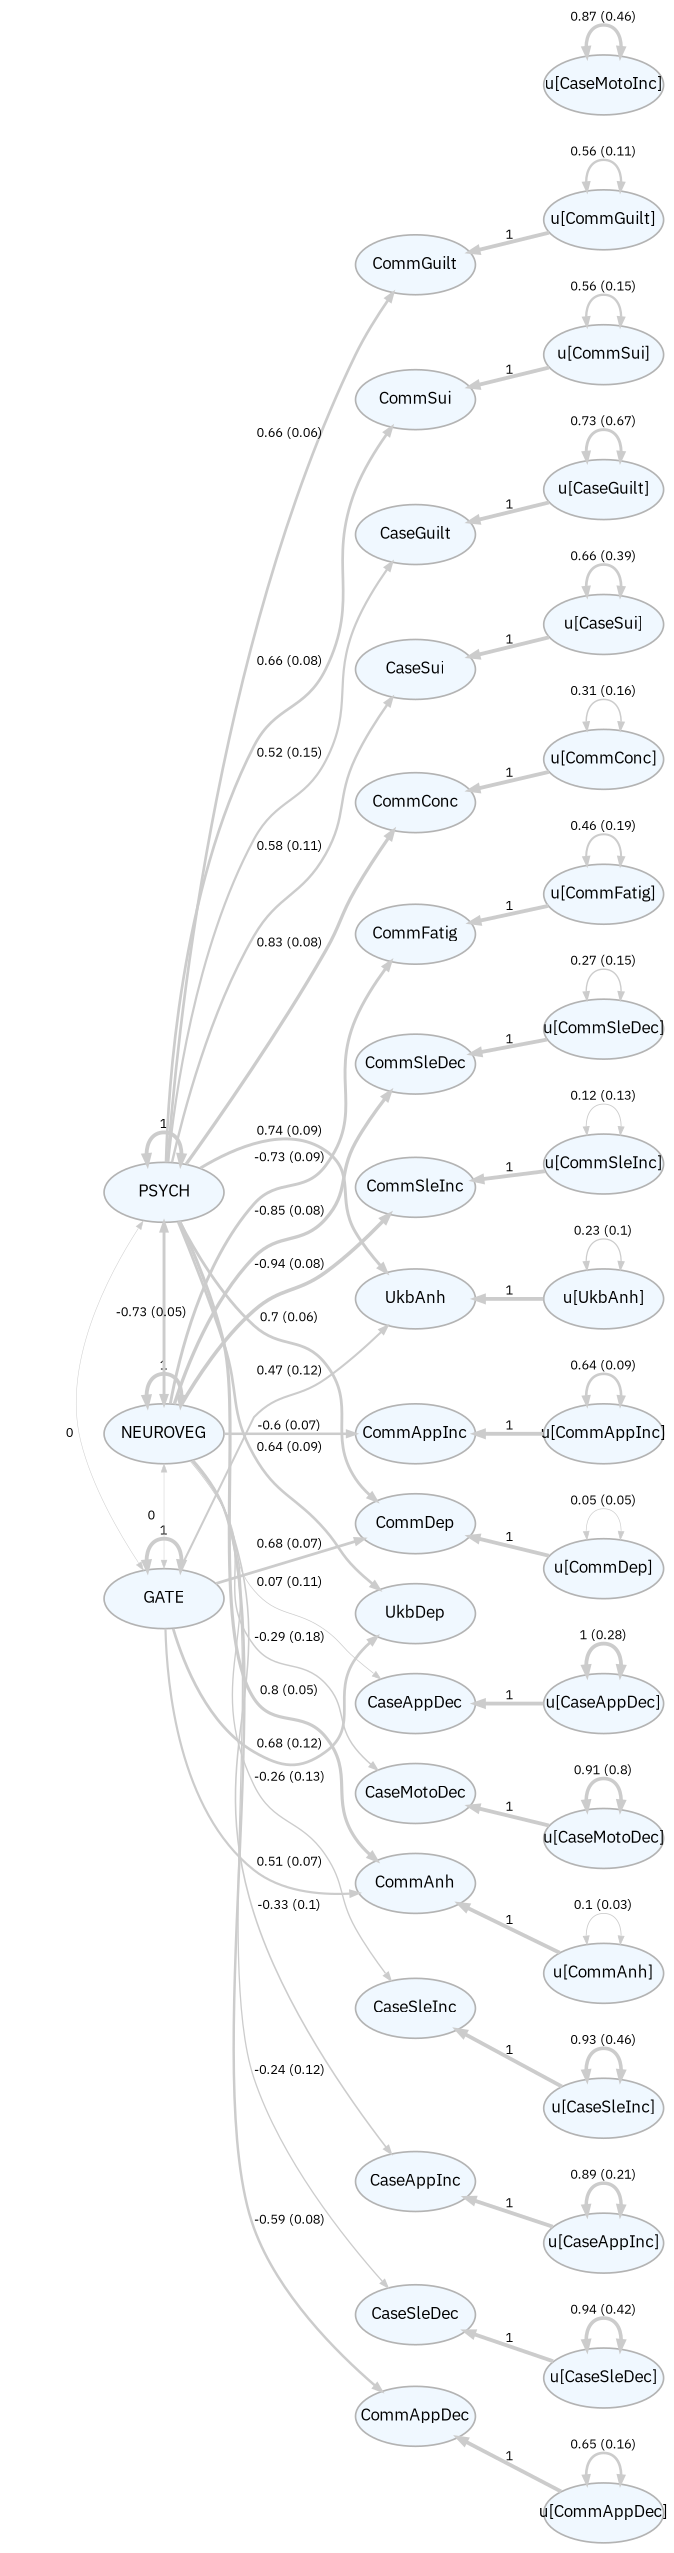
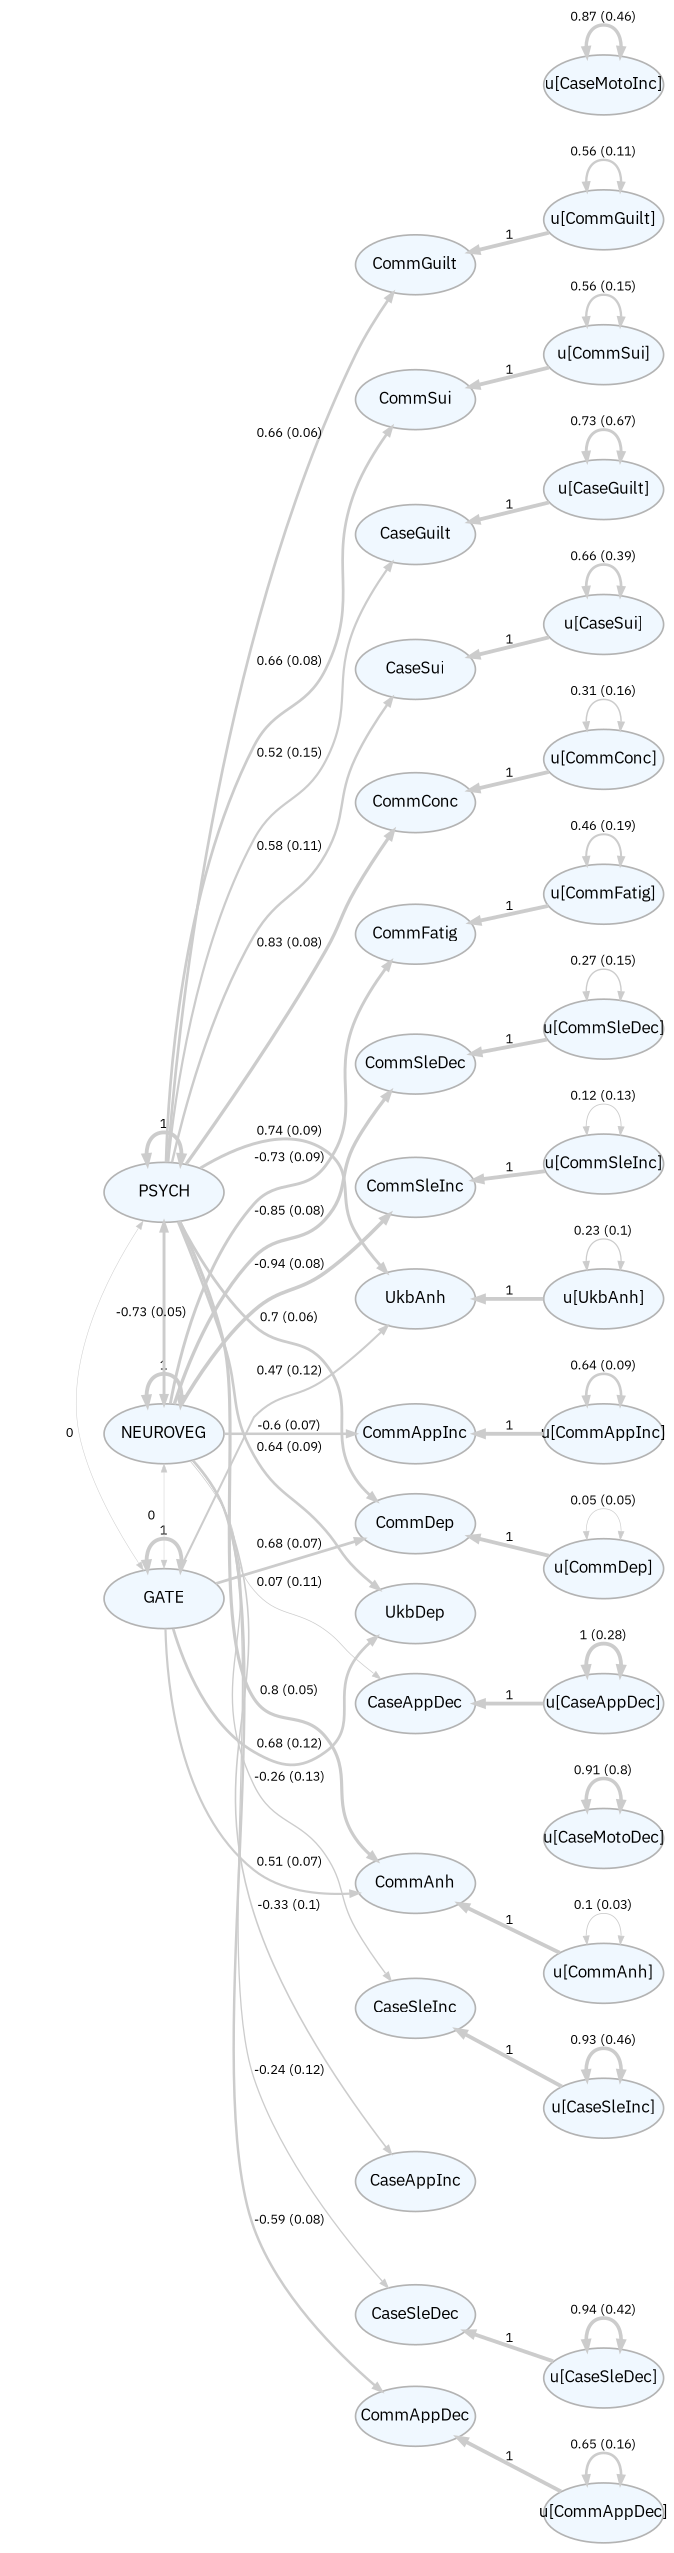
(415, 1794) -> none
(604, 2243) -> none
